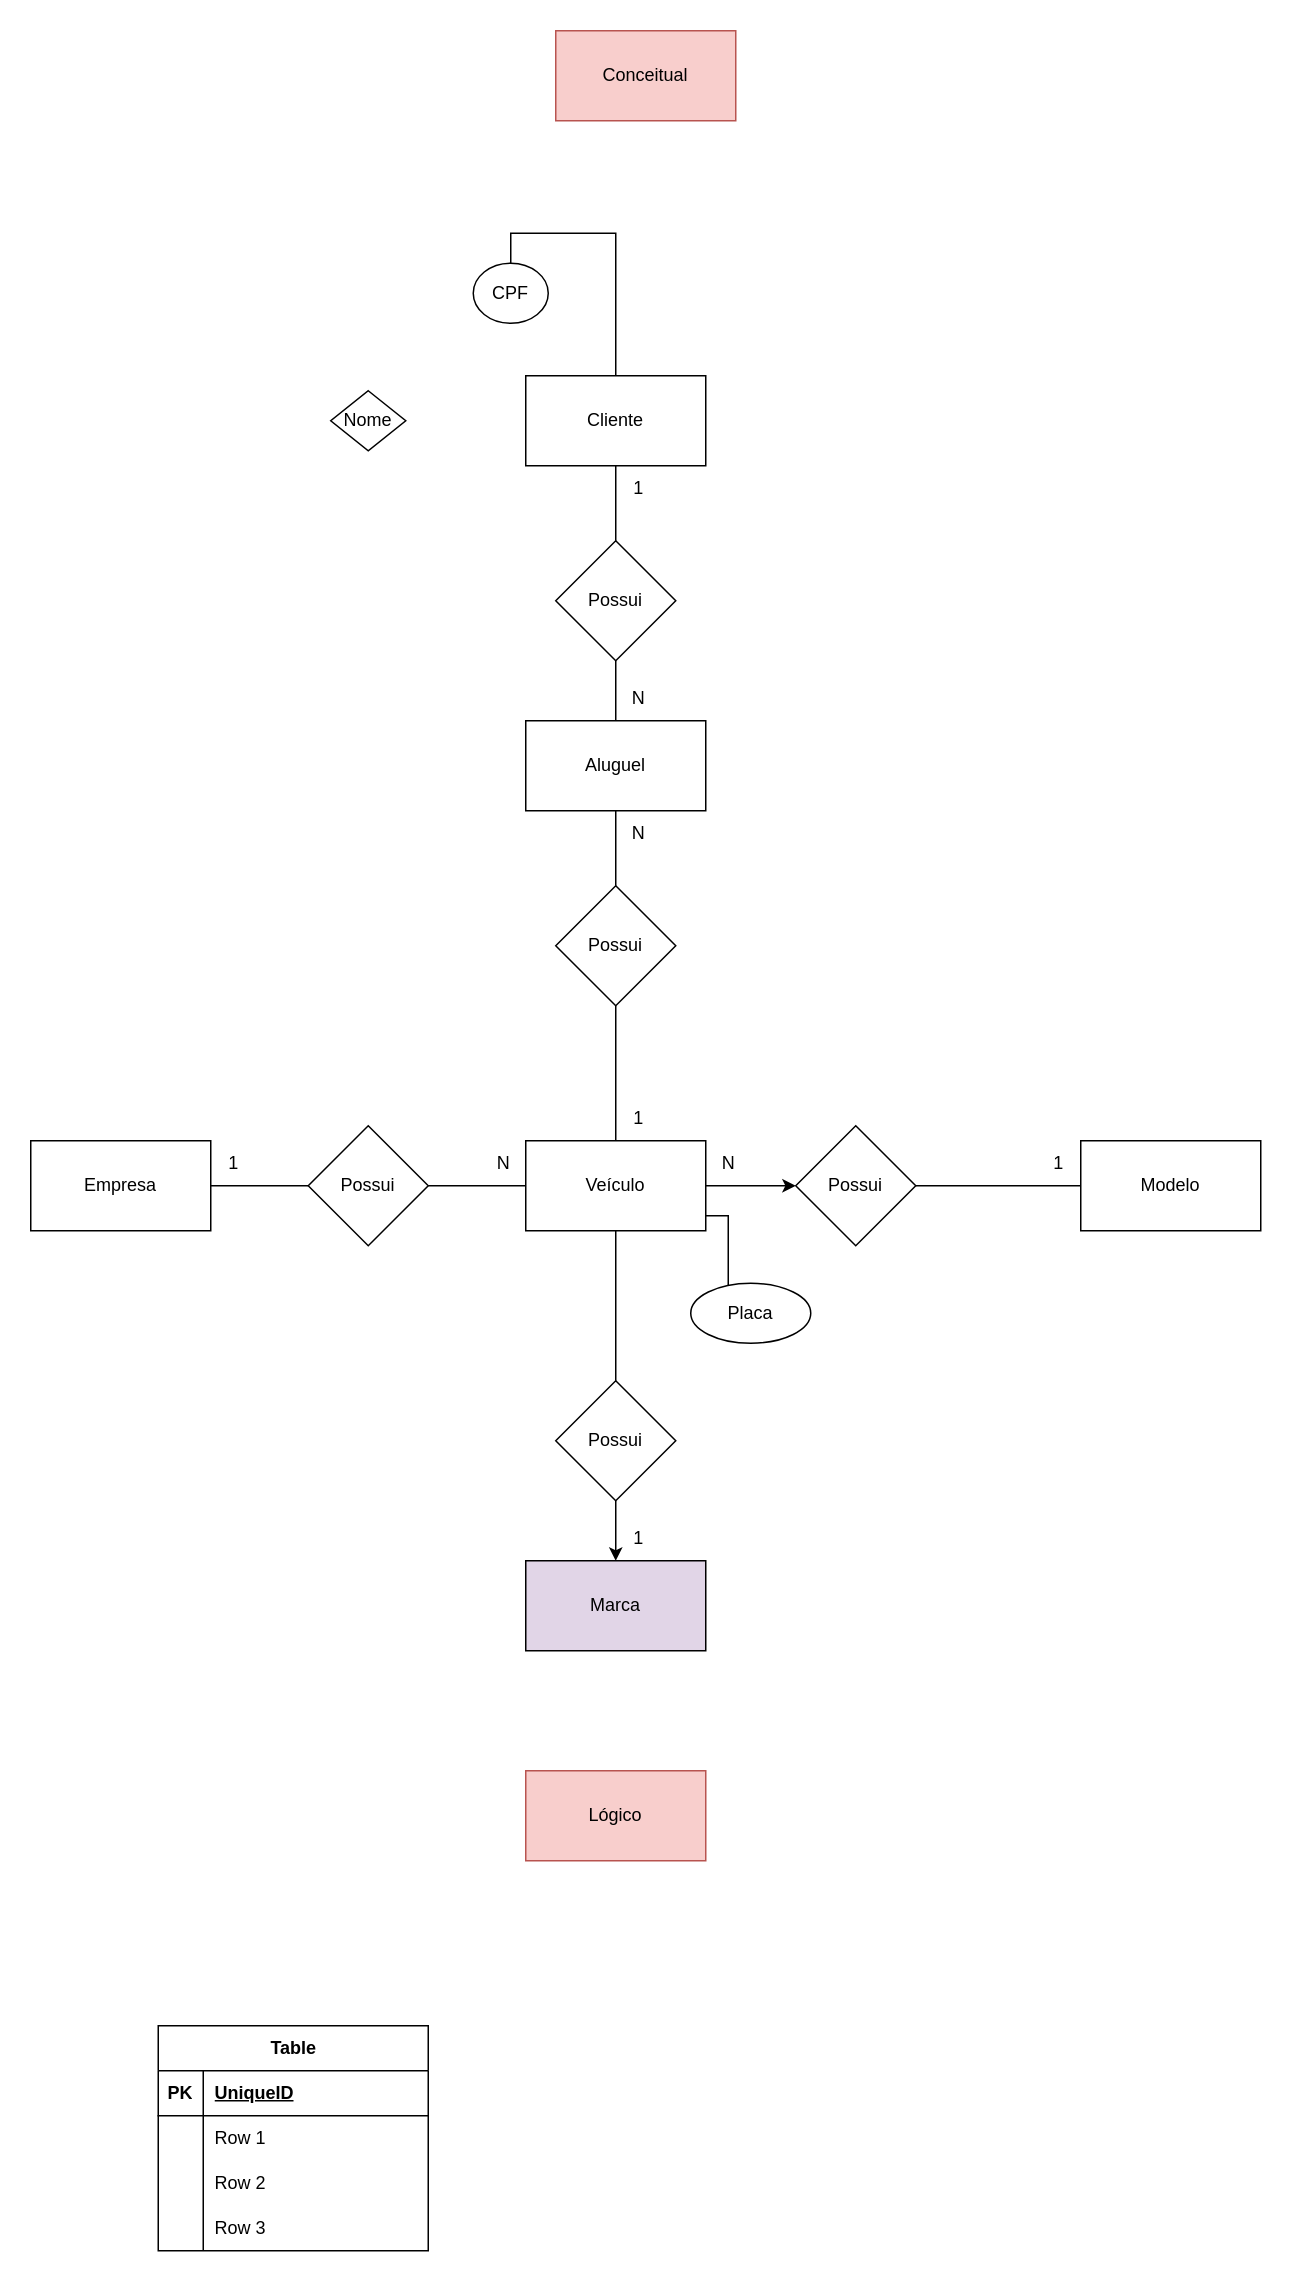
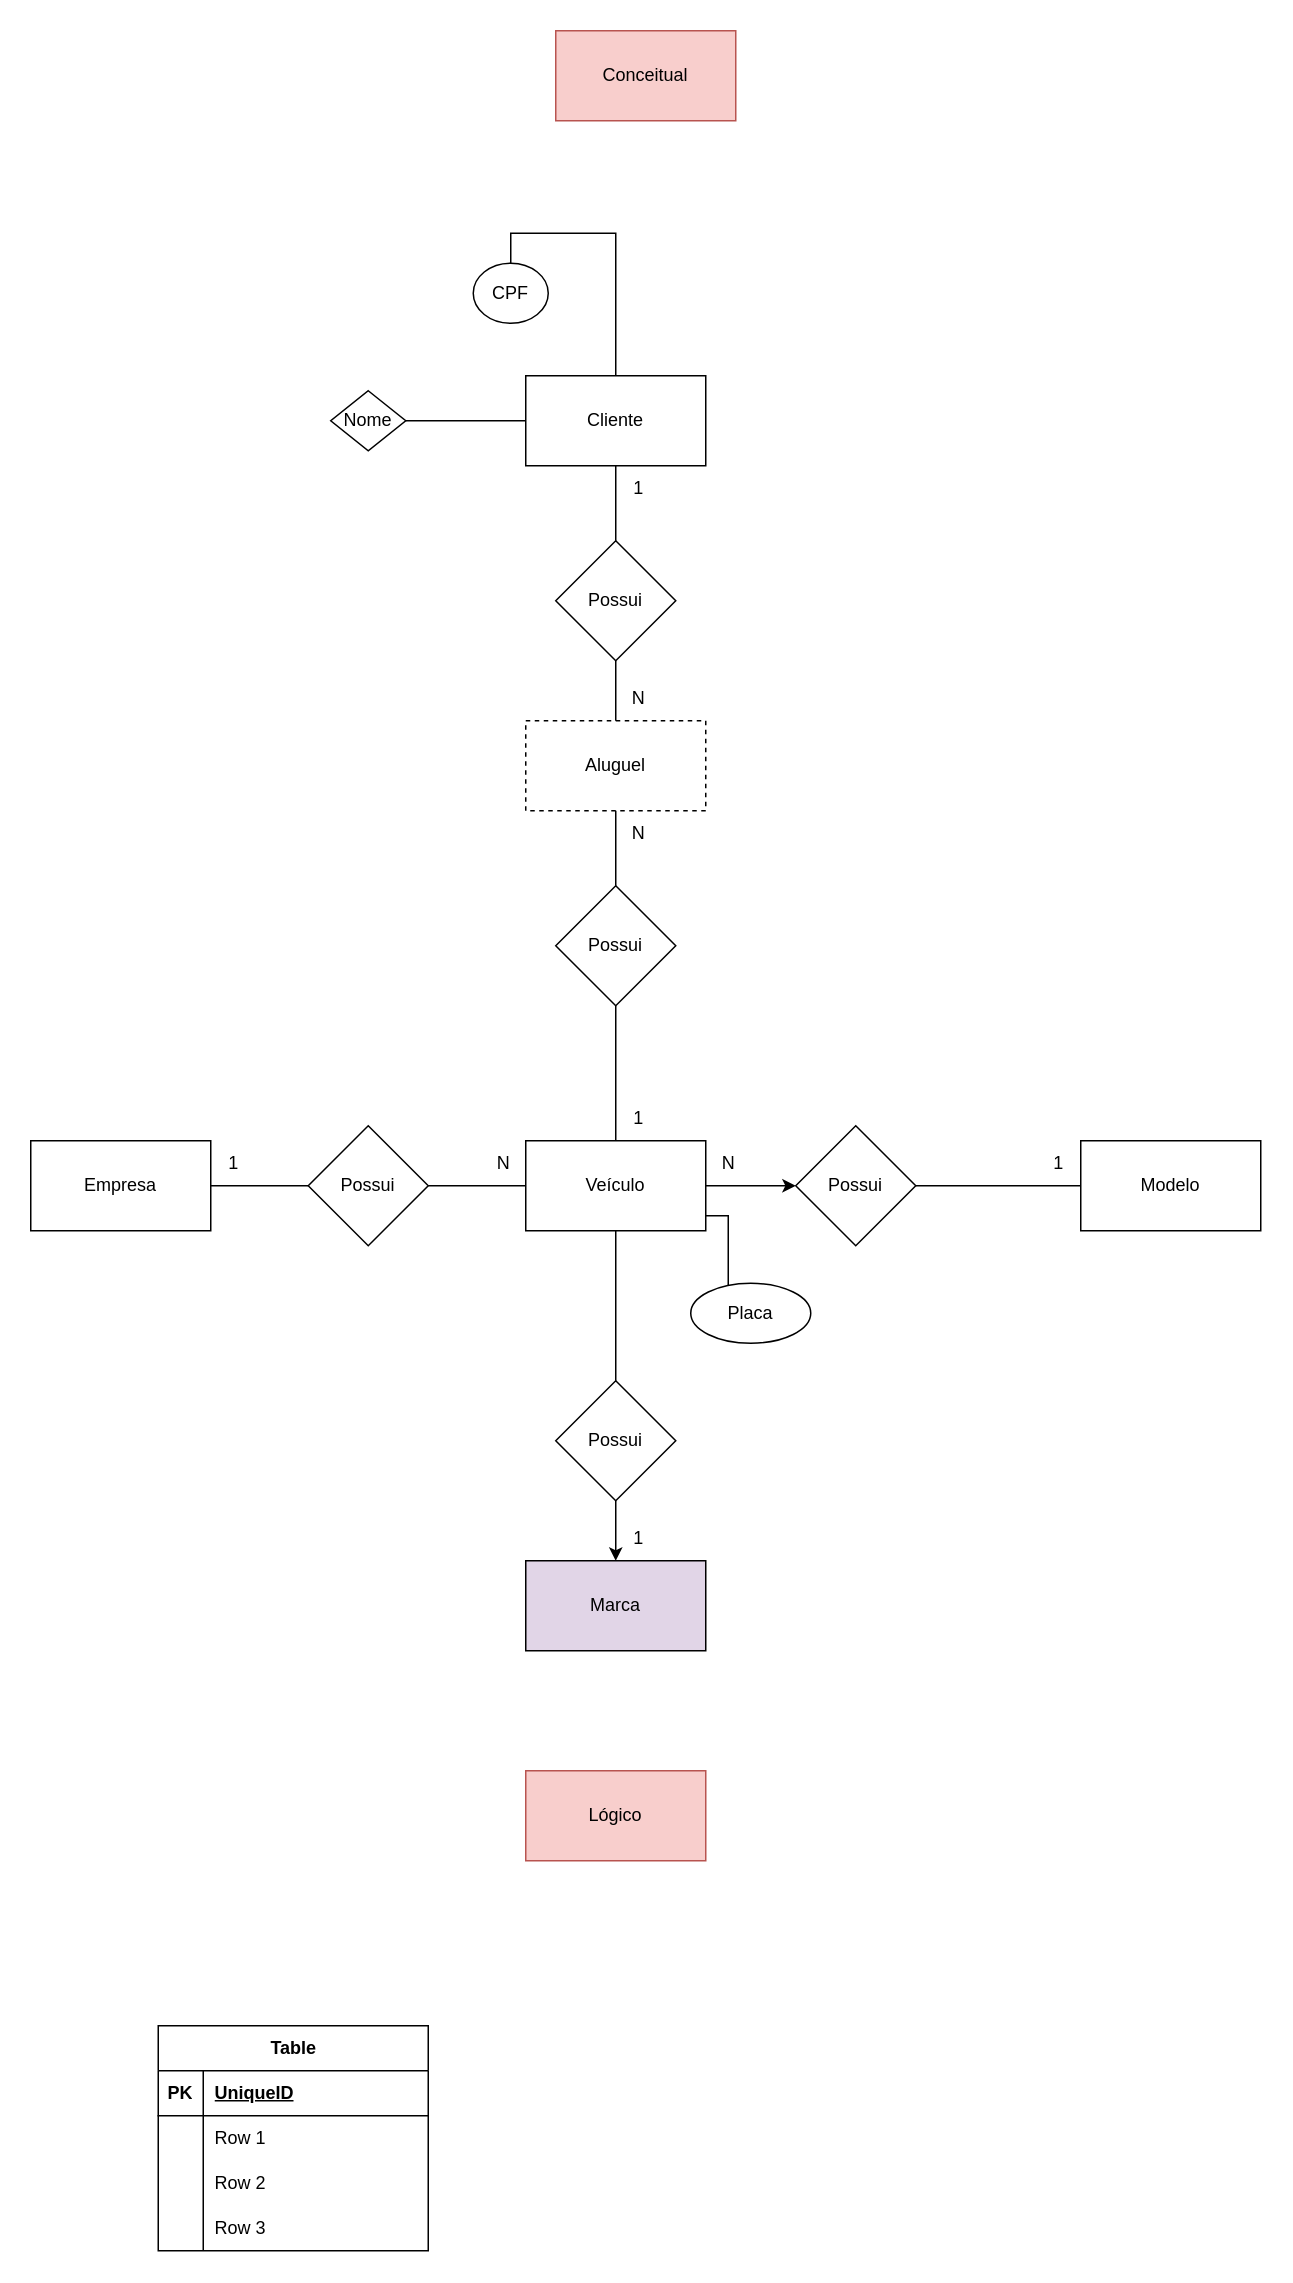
none -> (466, 421)
(616, 766) -> (616, 766)
